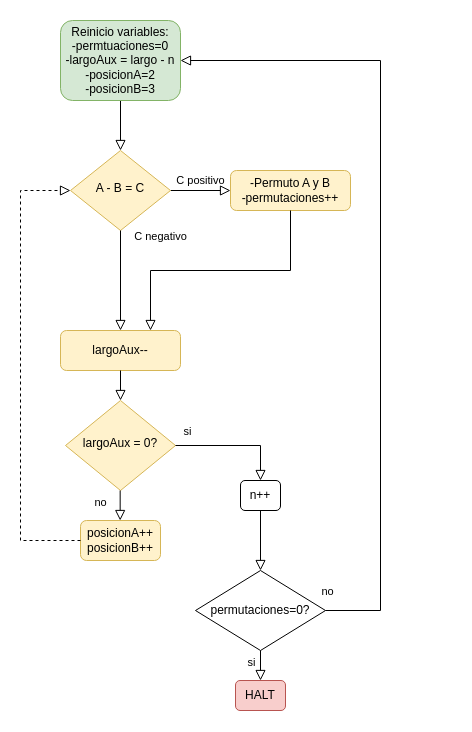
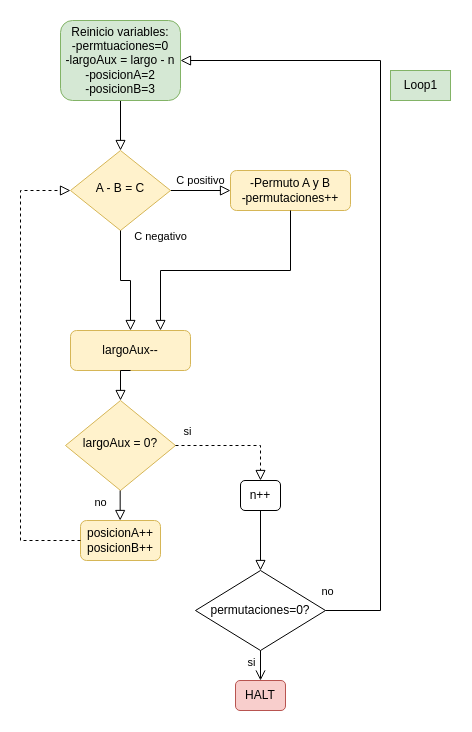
none -> (421, 86)
(121, 351) -> (131, 351)
(230, 446) -> (230, 446)
(261, 669) -> (261, 673)
